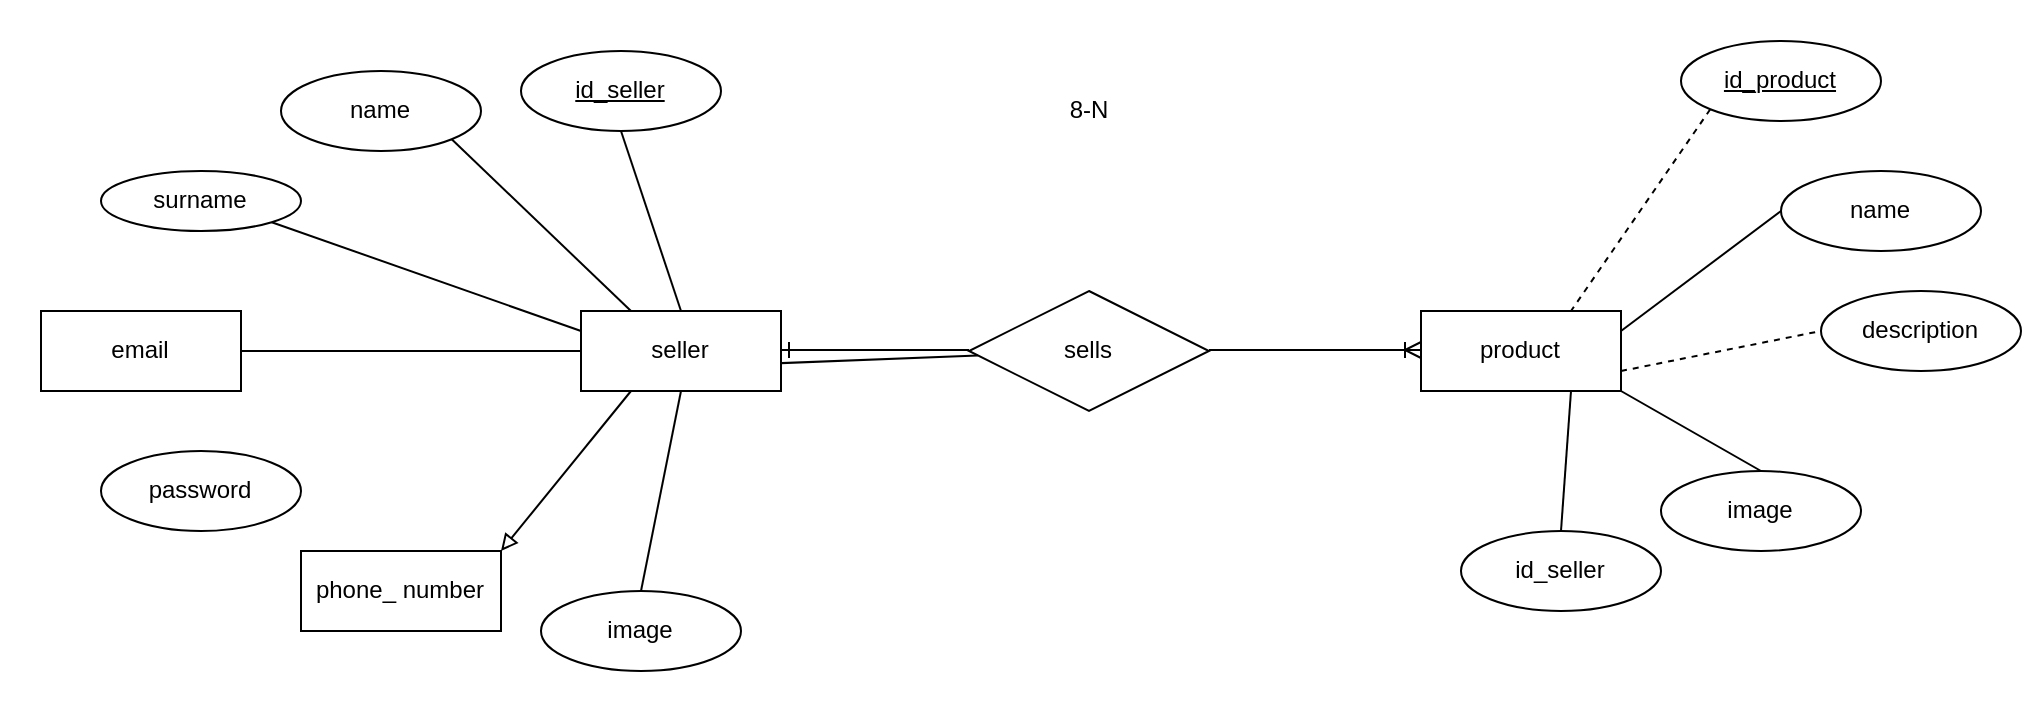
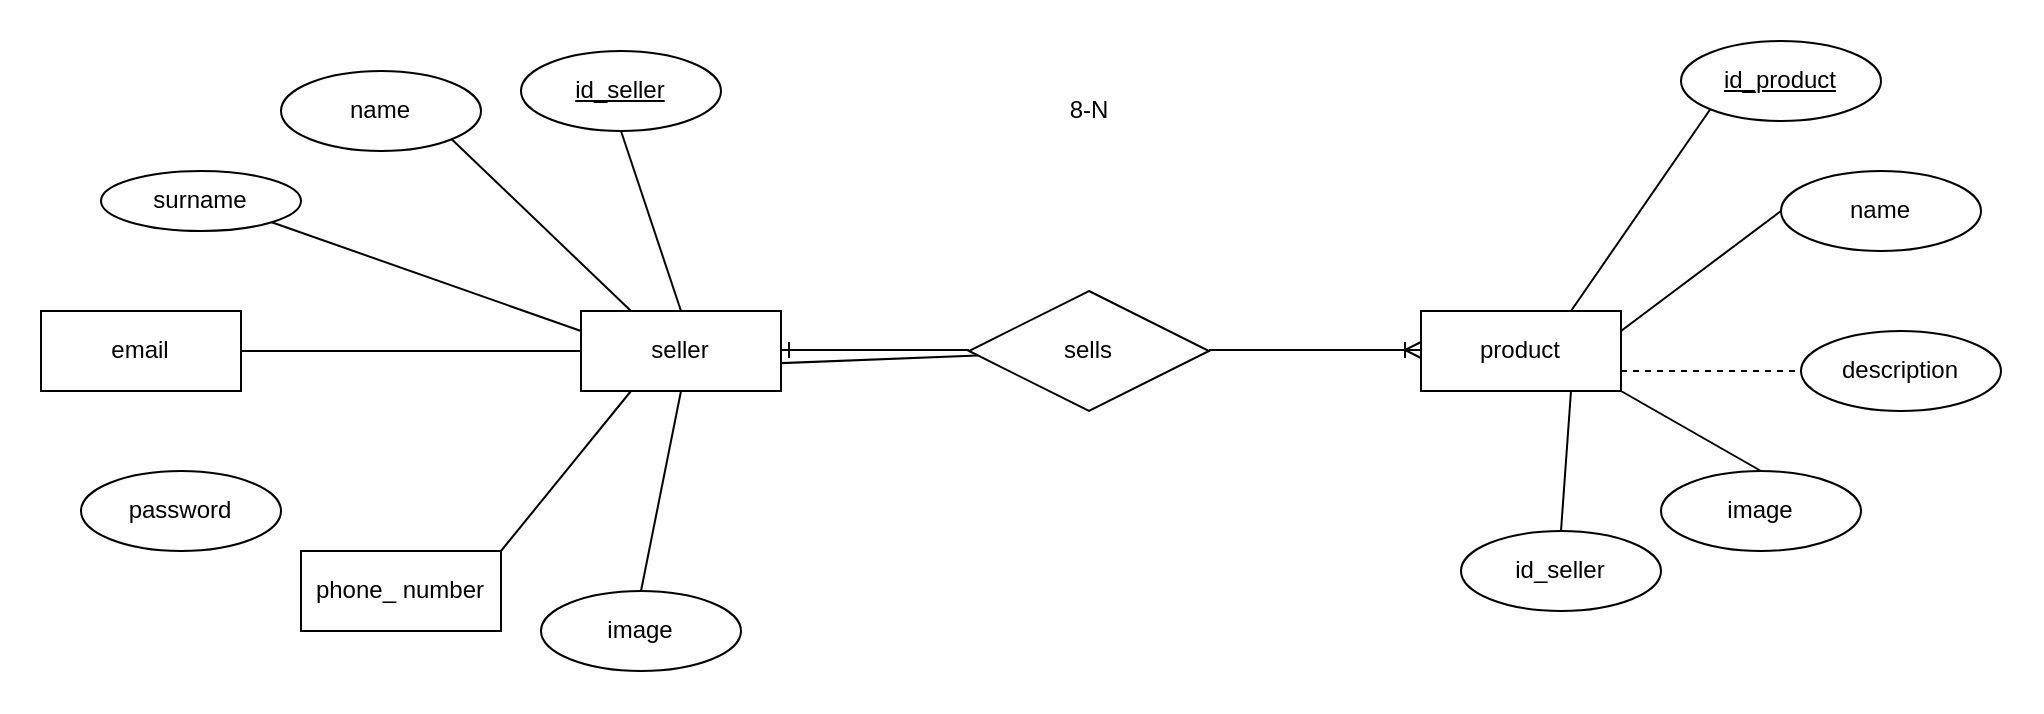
(1641, 209) -> (1641, 209)
(1921, 331) -> (1901, 371)
(201, 491) -> (181, 511)
(512, 538) -> (507, 543)
